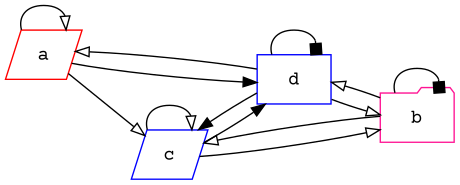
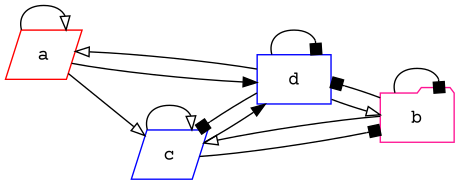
(363, 92) -> (363, 92)
(233, 107) -> (233, 107)
(283, 147) -> (283, 147)
